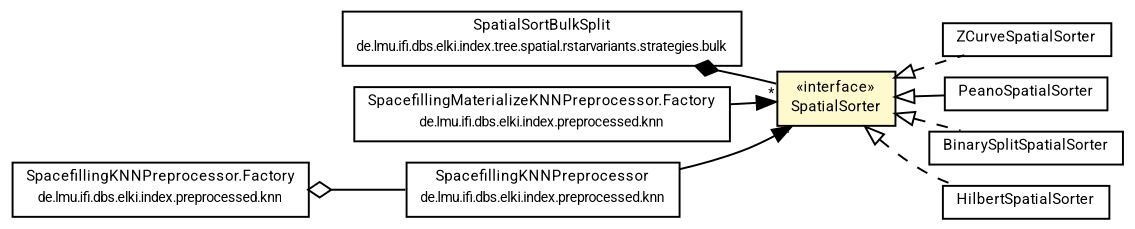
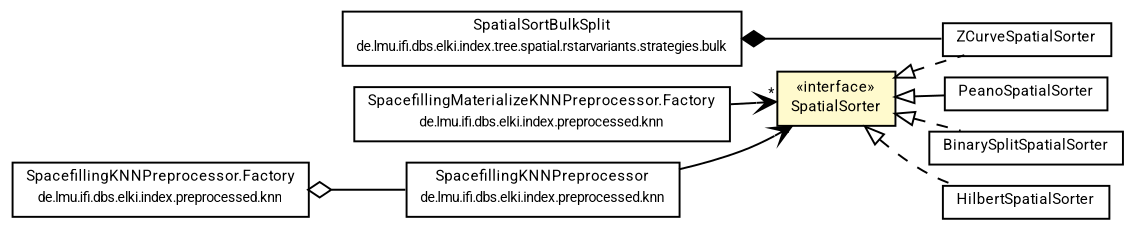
(747, 77) -> (854, 39)
(743, 104) -> (743, 104)
(728, 156) -> (728, 156)
